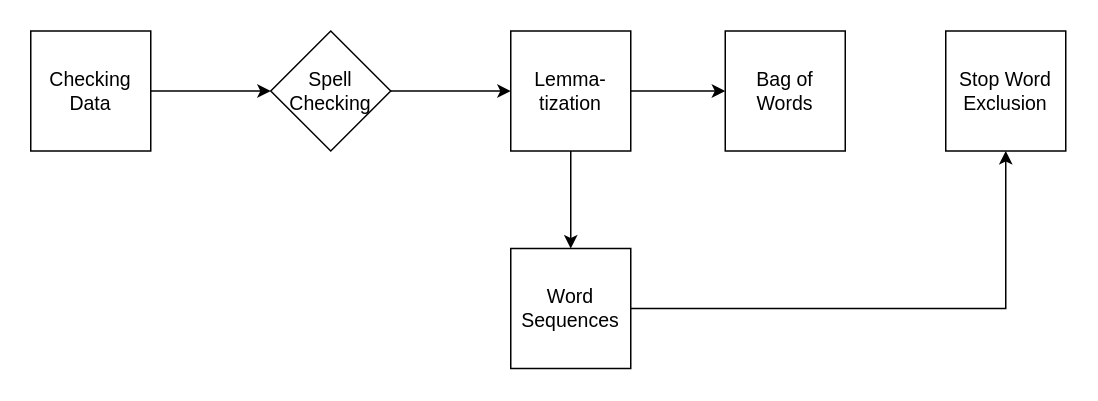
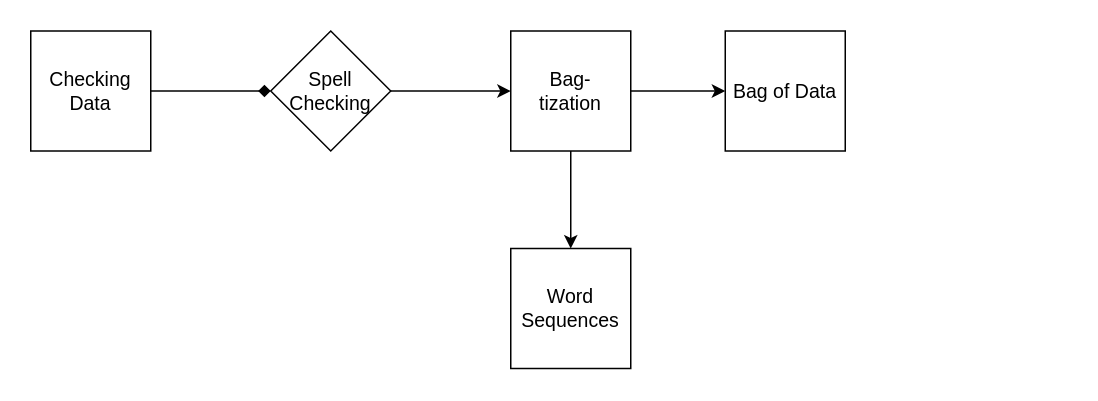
(259, 91) -> (258, 91)
(571, 91) -> (571, 91)
(785, 91) -> (785, 91)
(1006, 91) -> none
(892, 308) -> none
